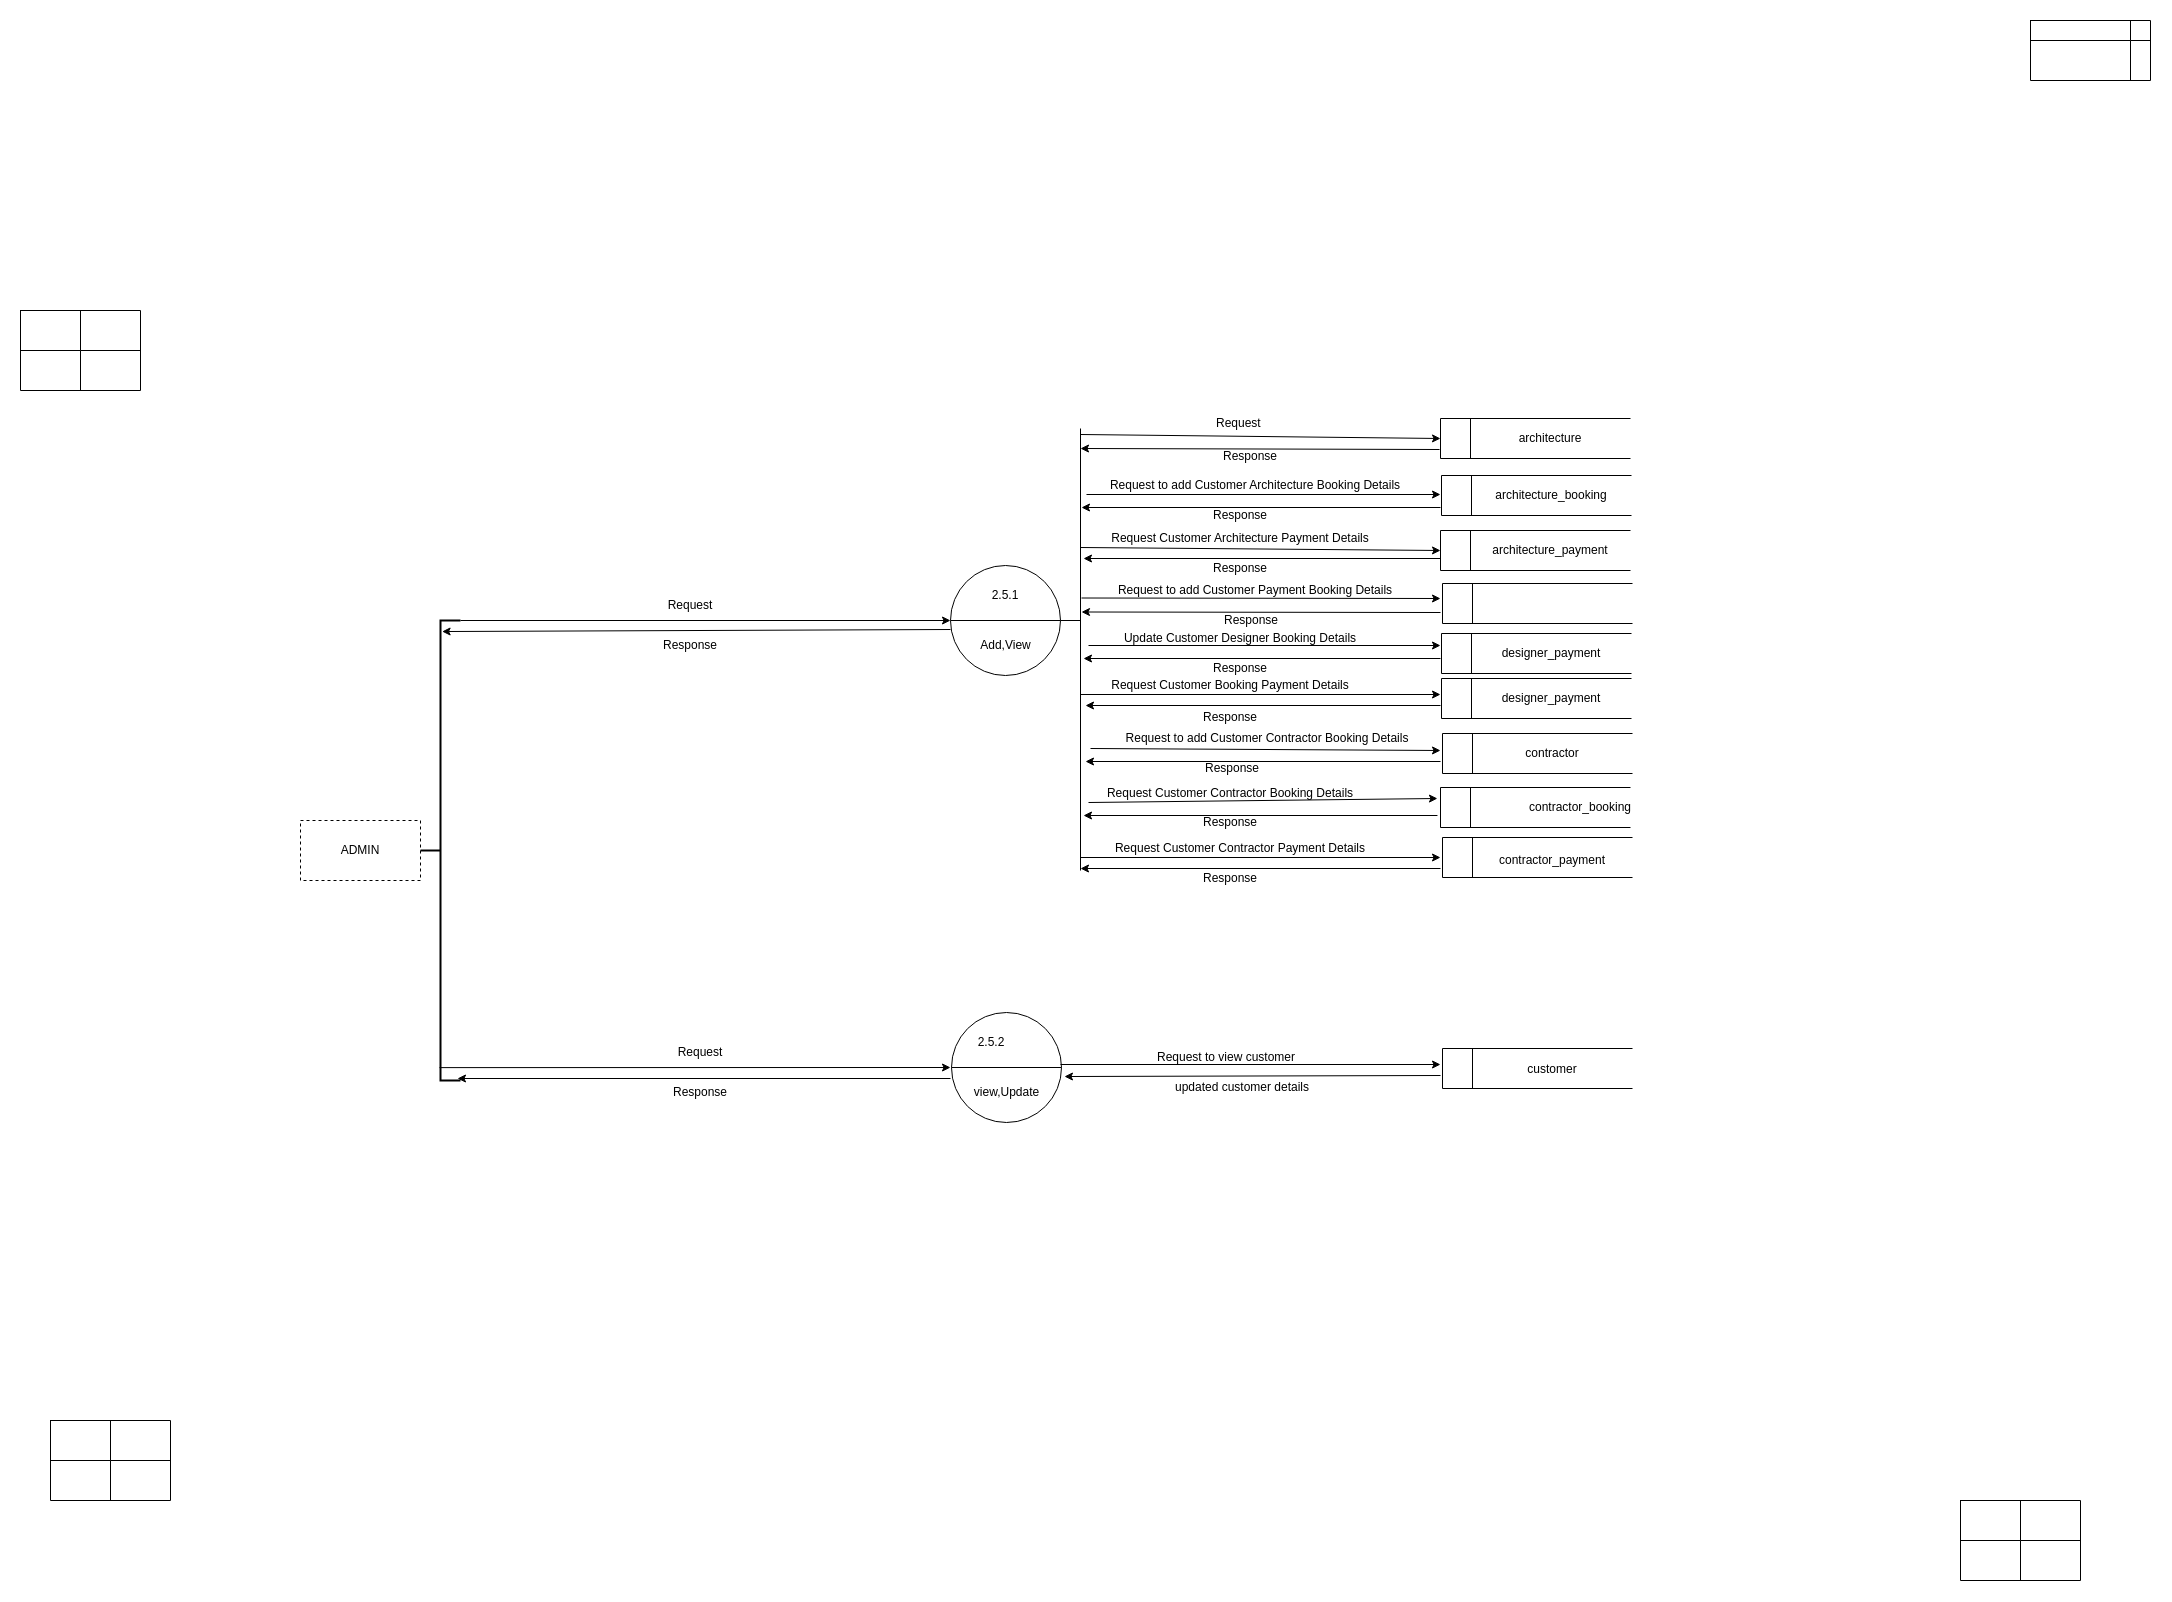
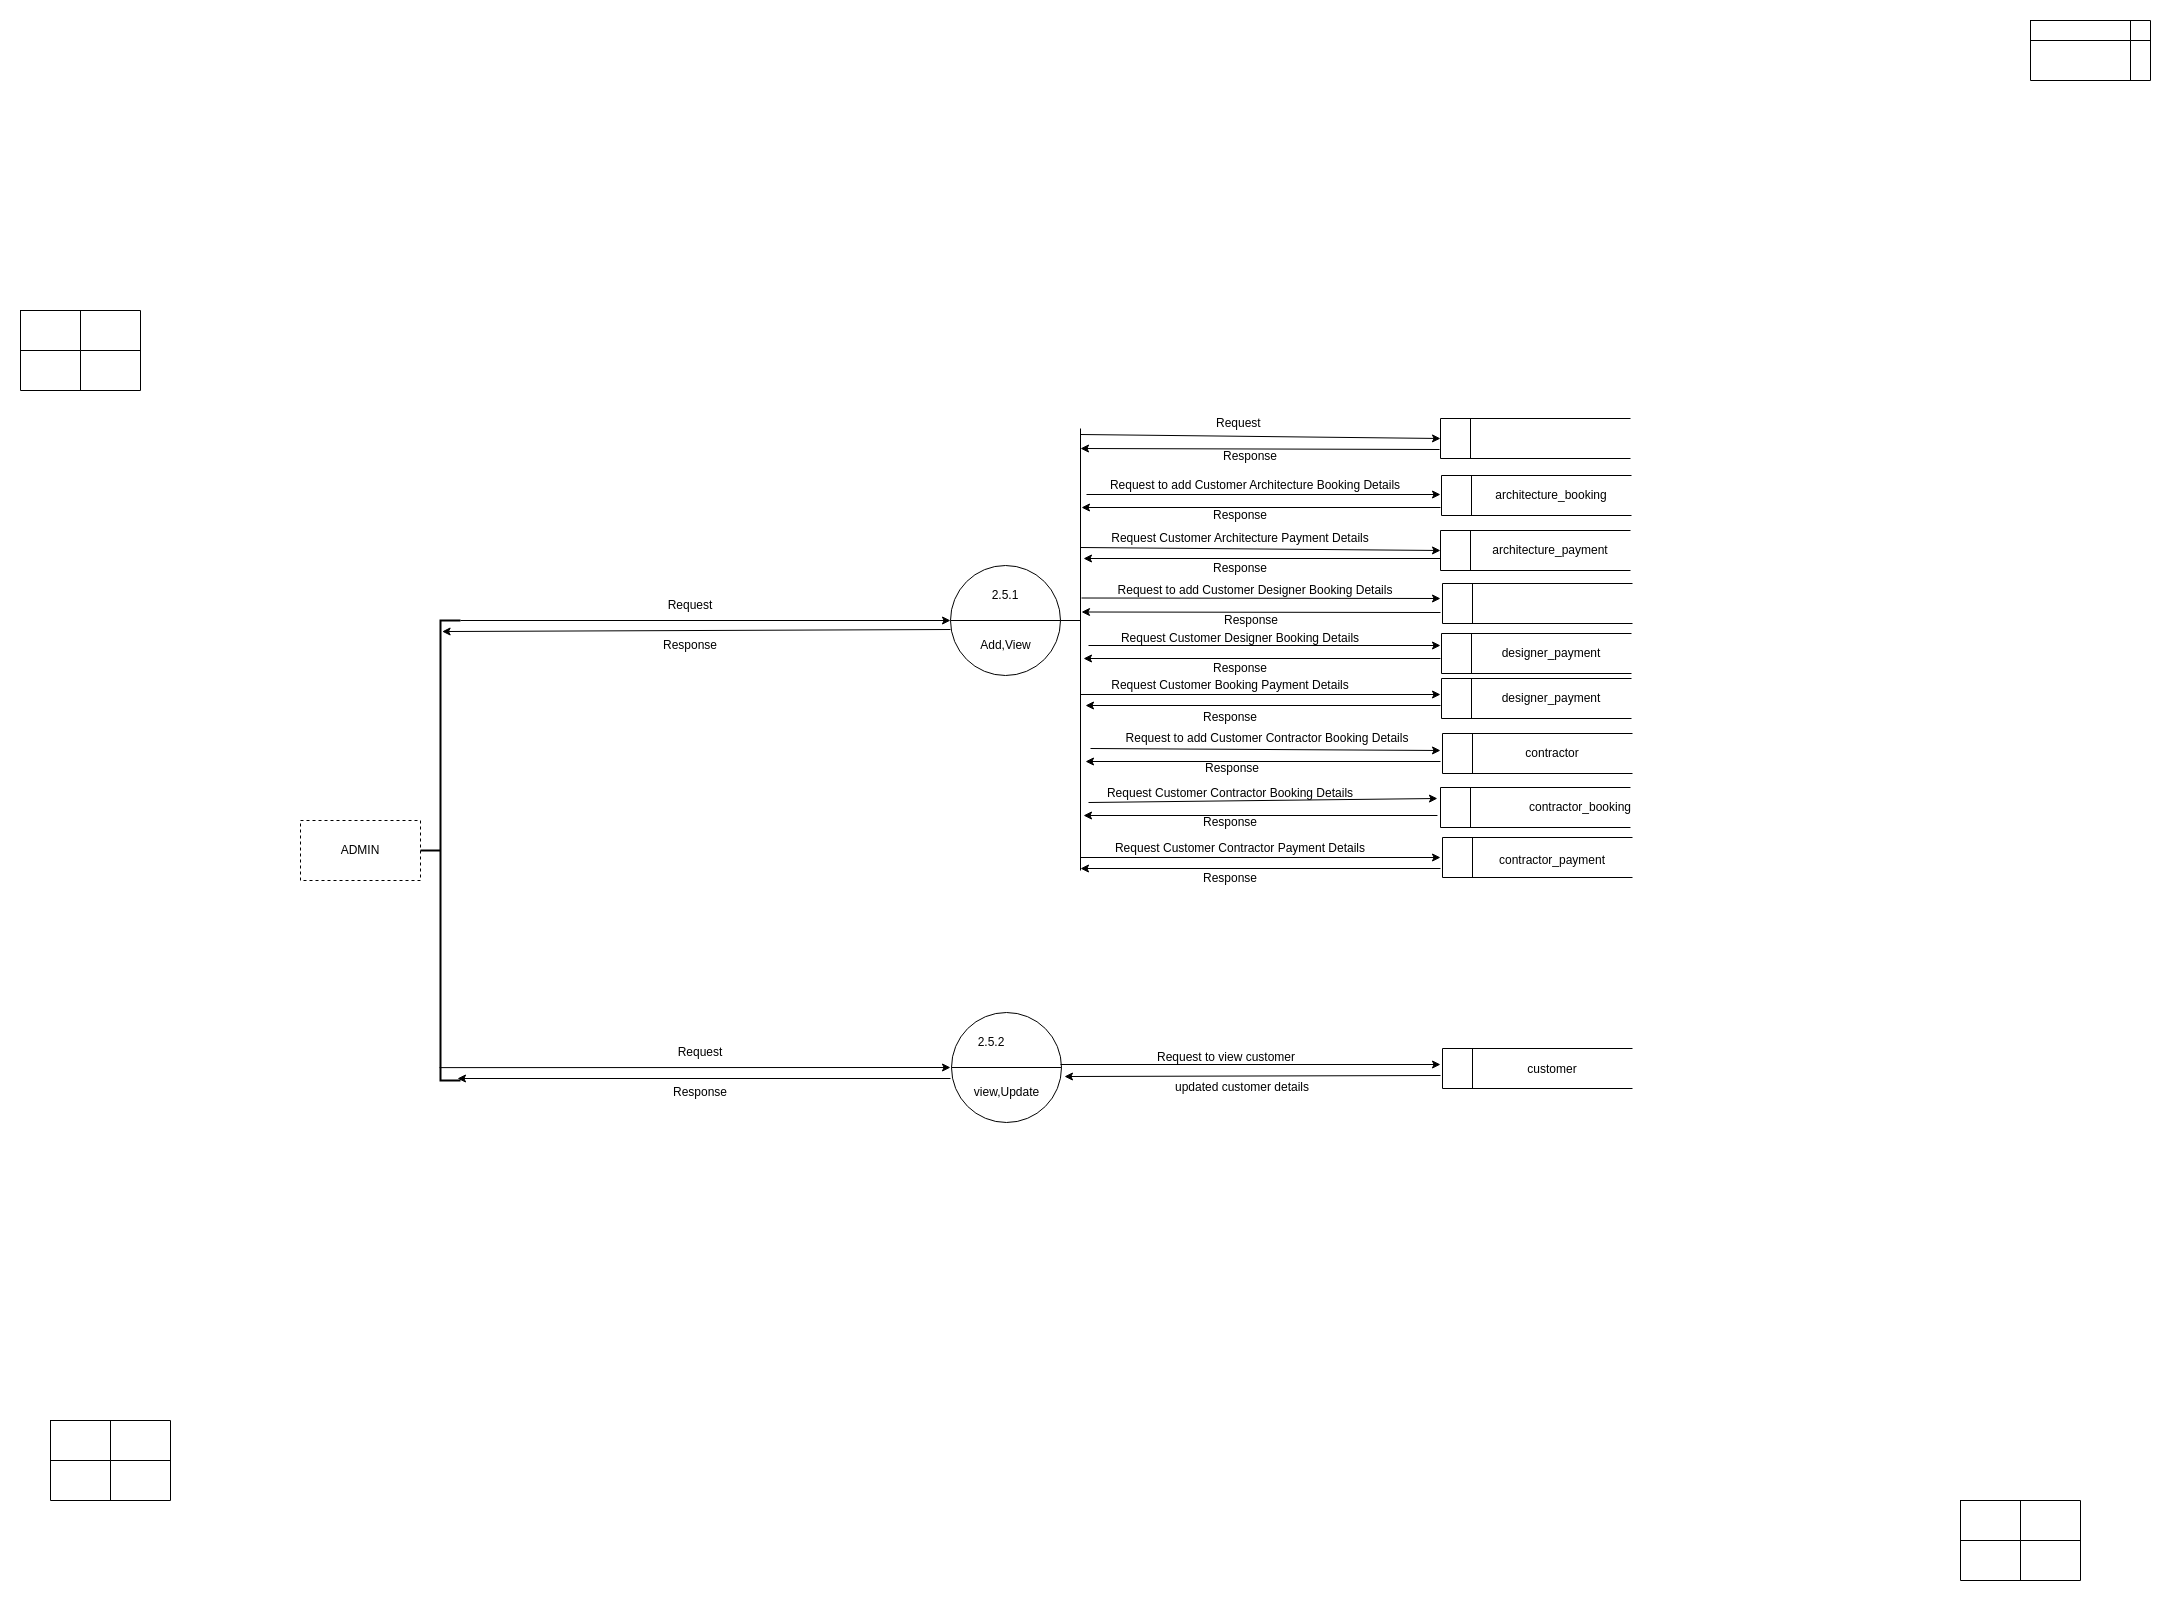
(1551, 439) -> none
(1256, 591) -> (1256, 591)
(1241, 639) -> (1241, 639)
